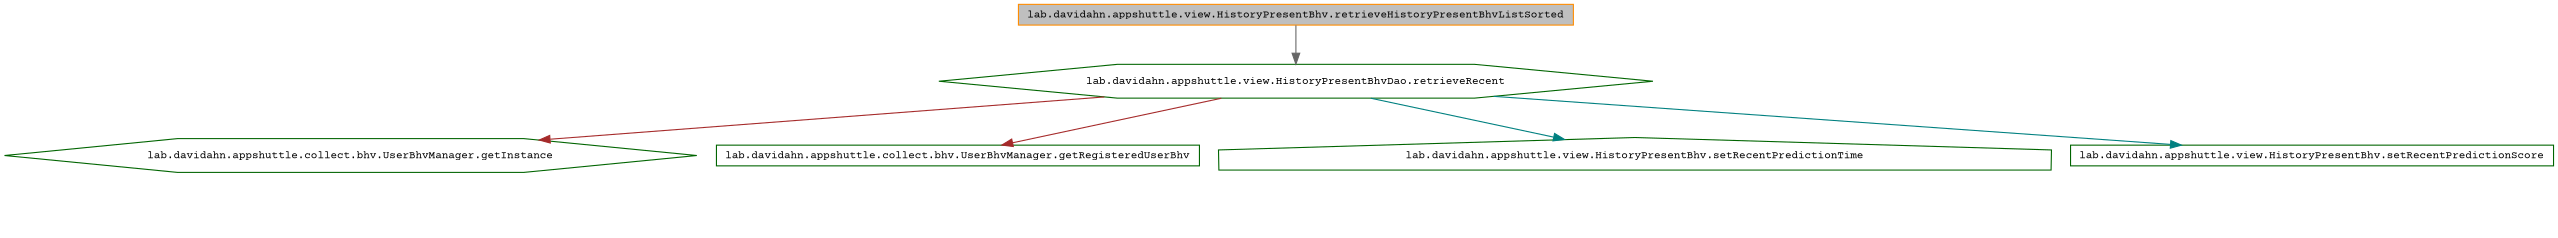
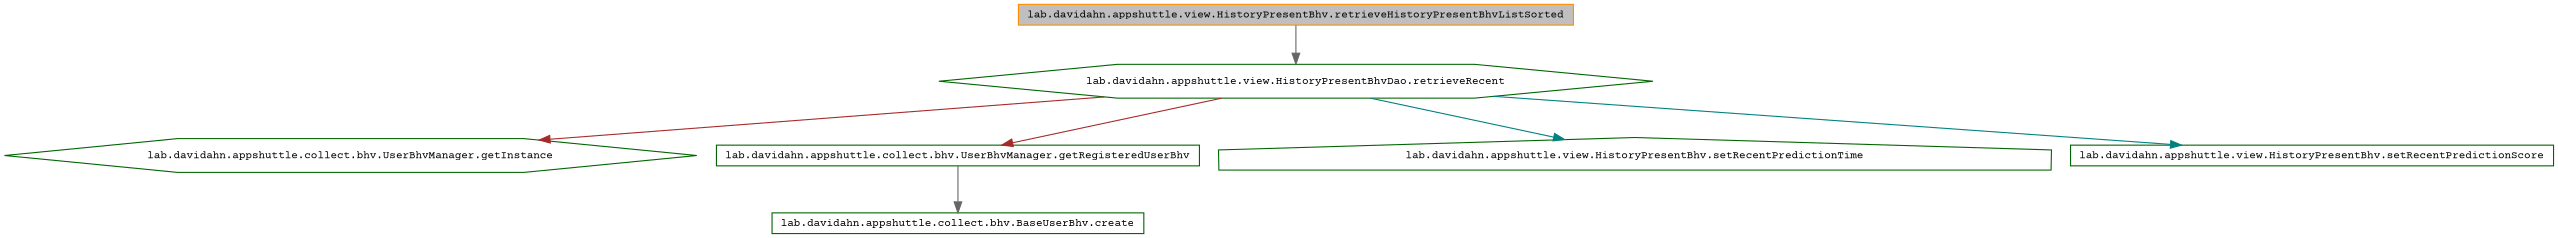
none -> (958, 223)
